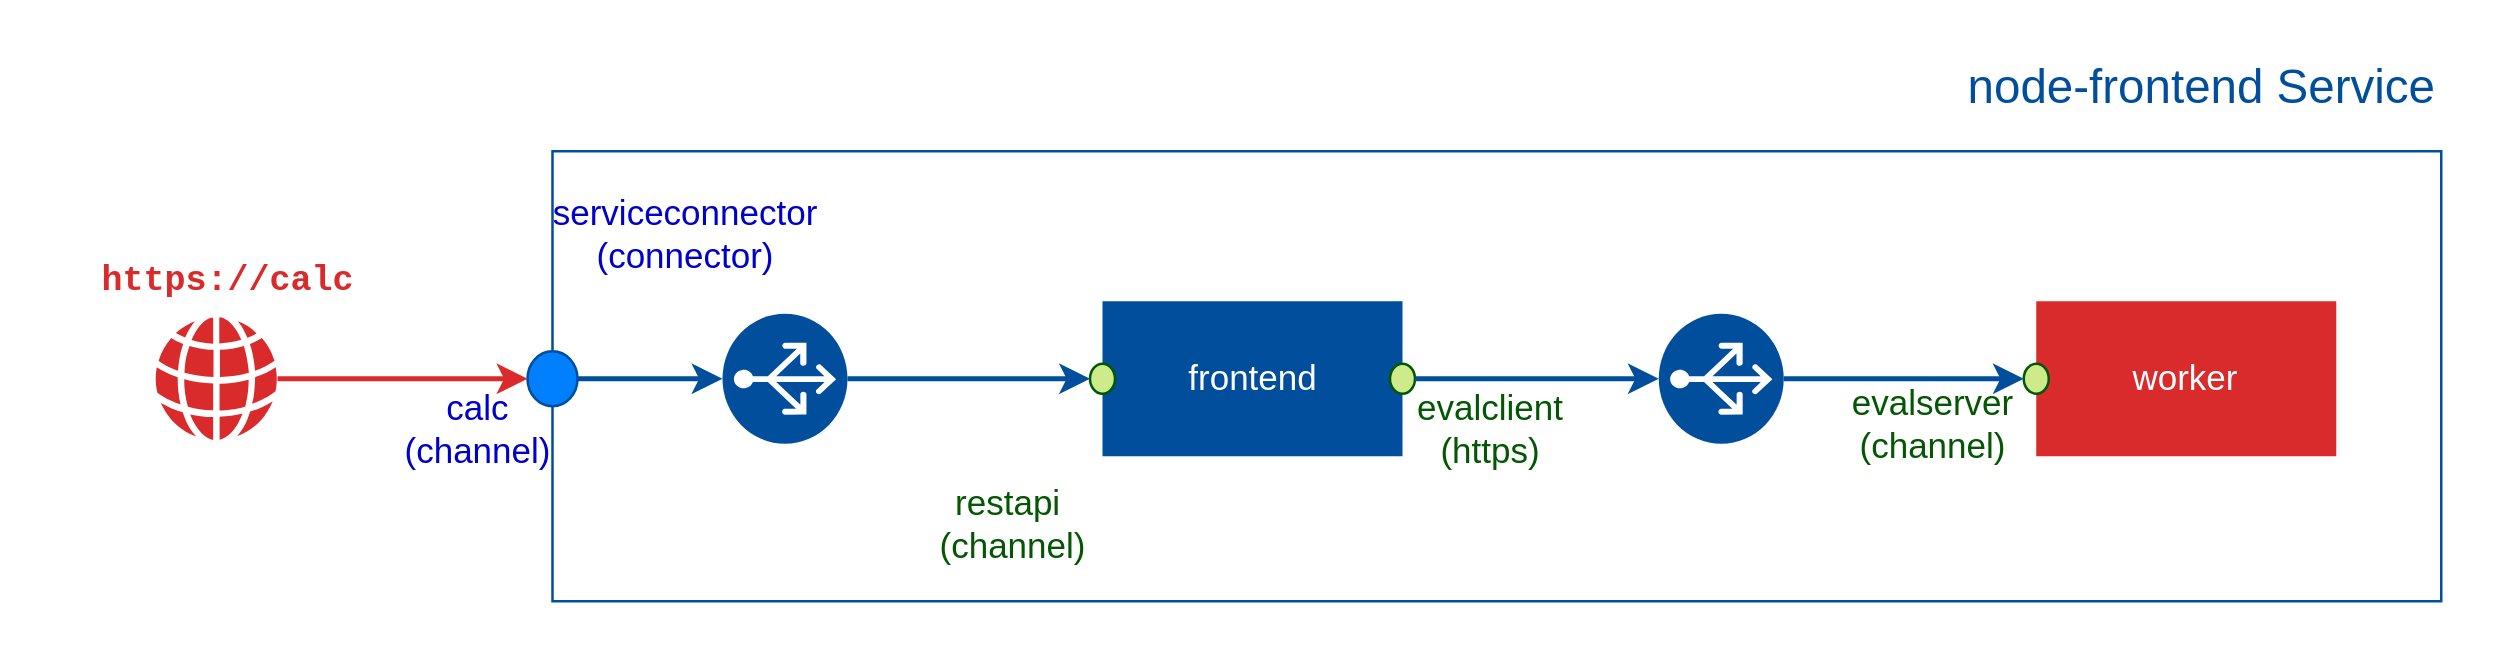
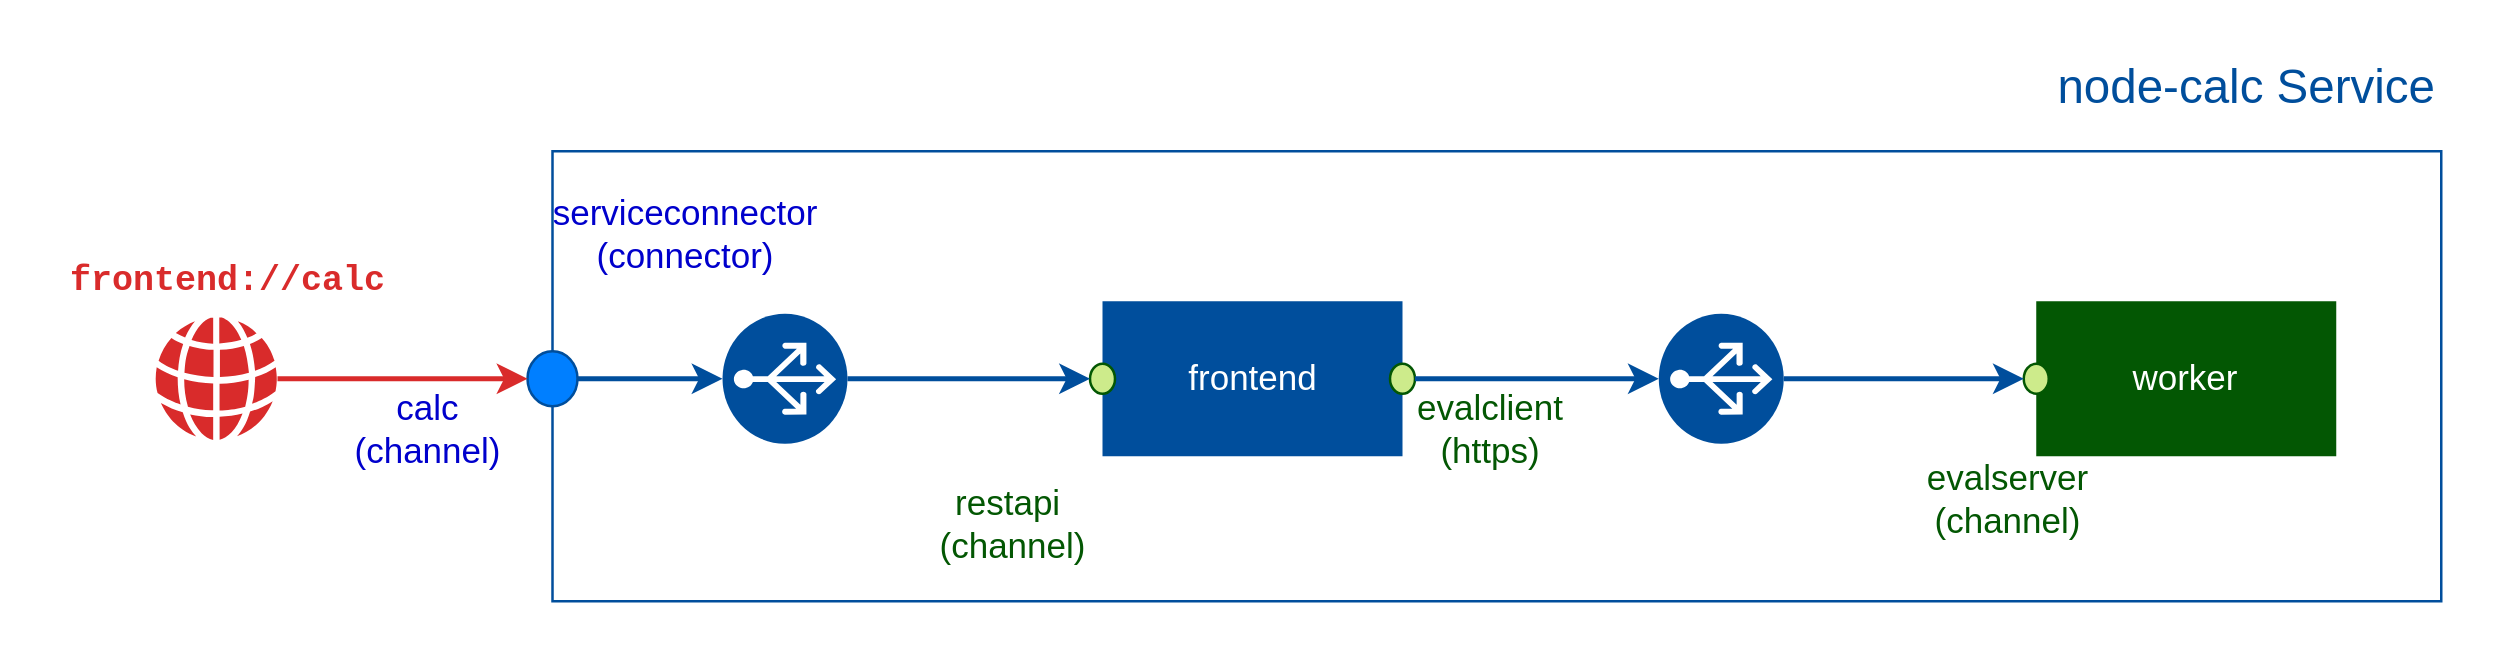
(2268, 89) -> (2305, 89)
(229, 279) -> (229, 279)
(2186, 379) -> (2186, 379)
(1934, 424) -> (2009, 499)
(478, 429) -> (428, 429)
